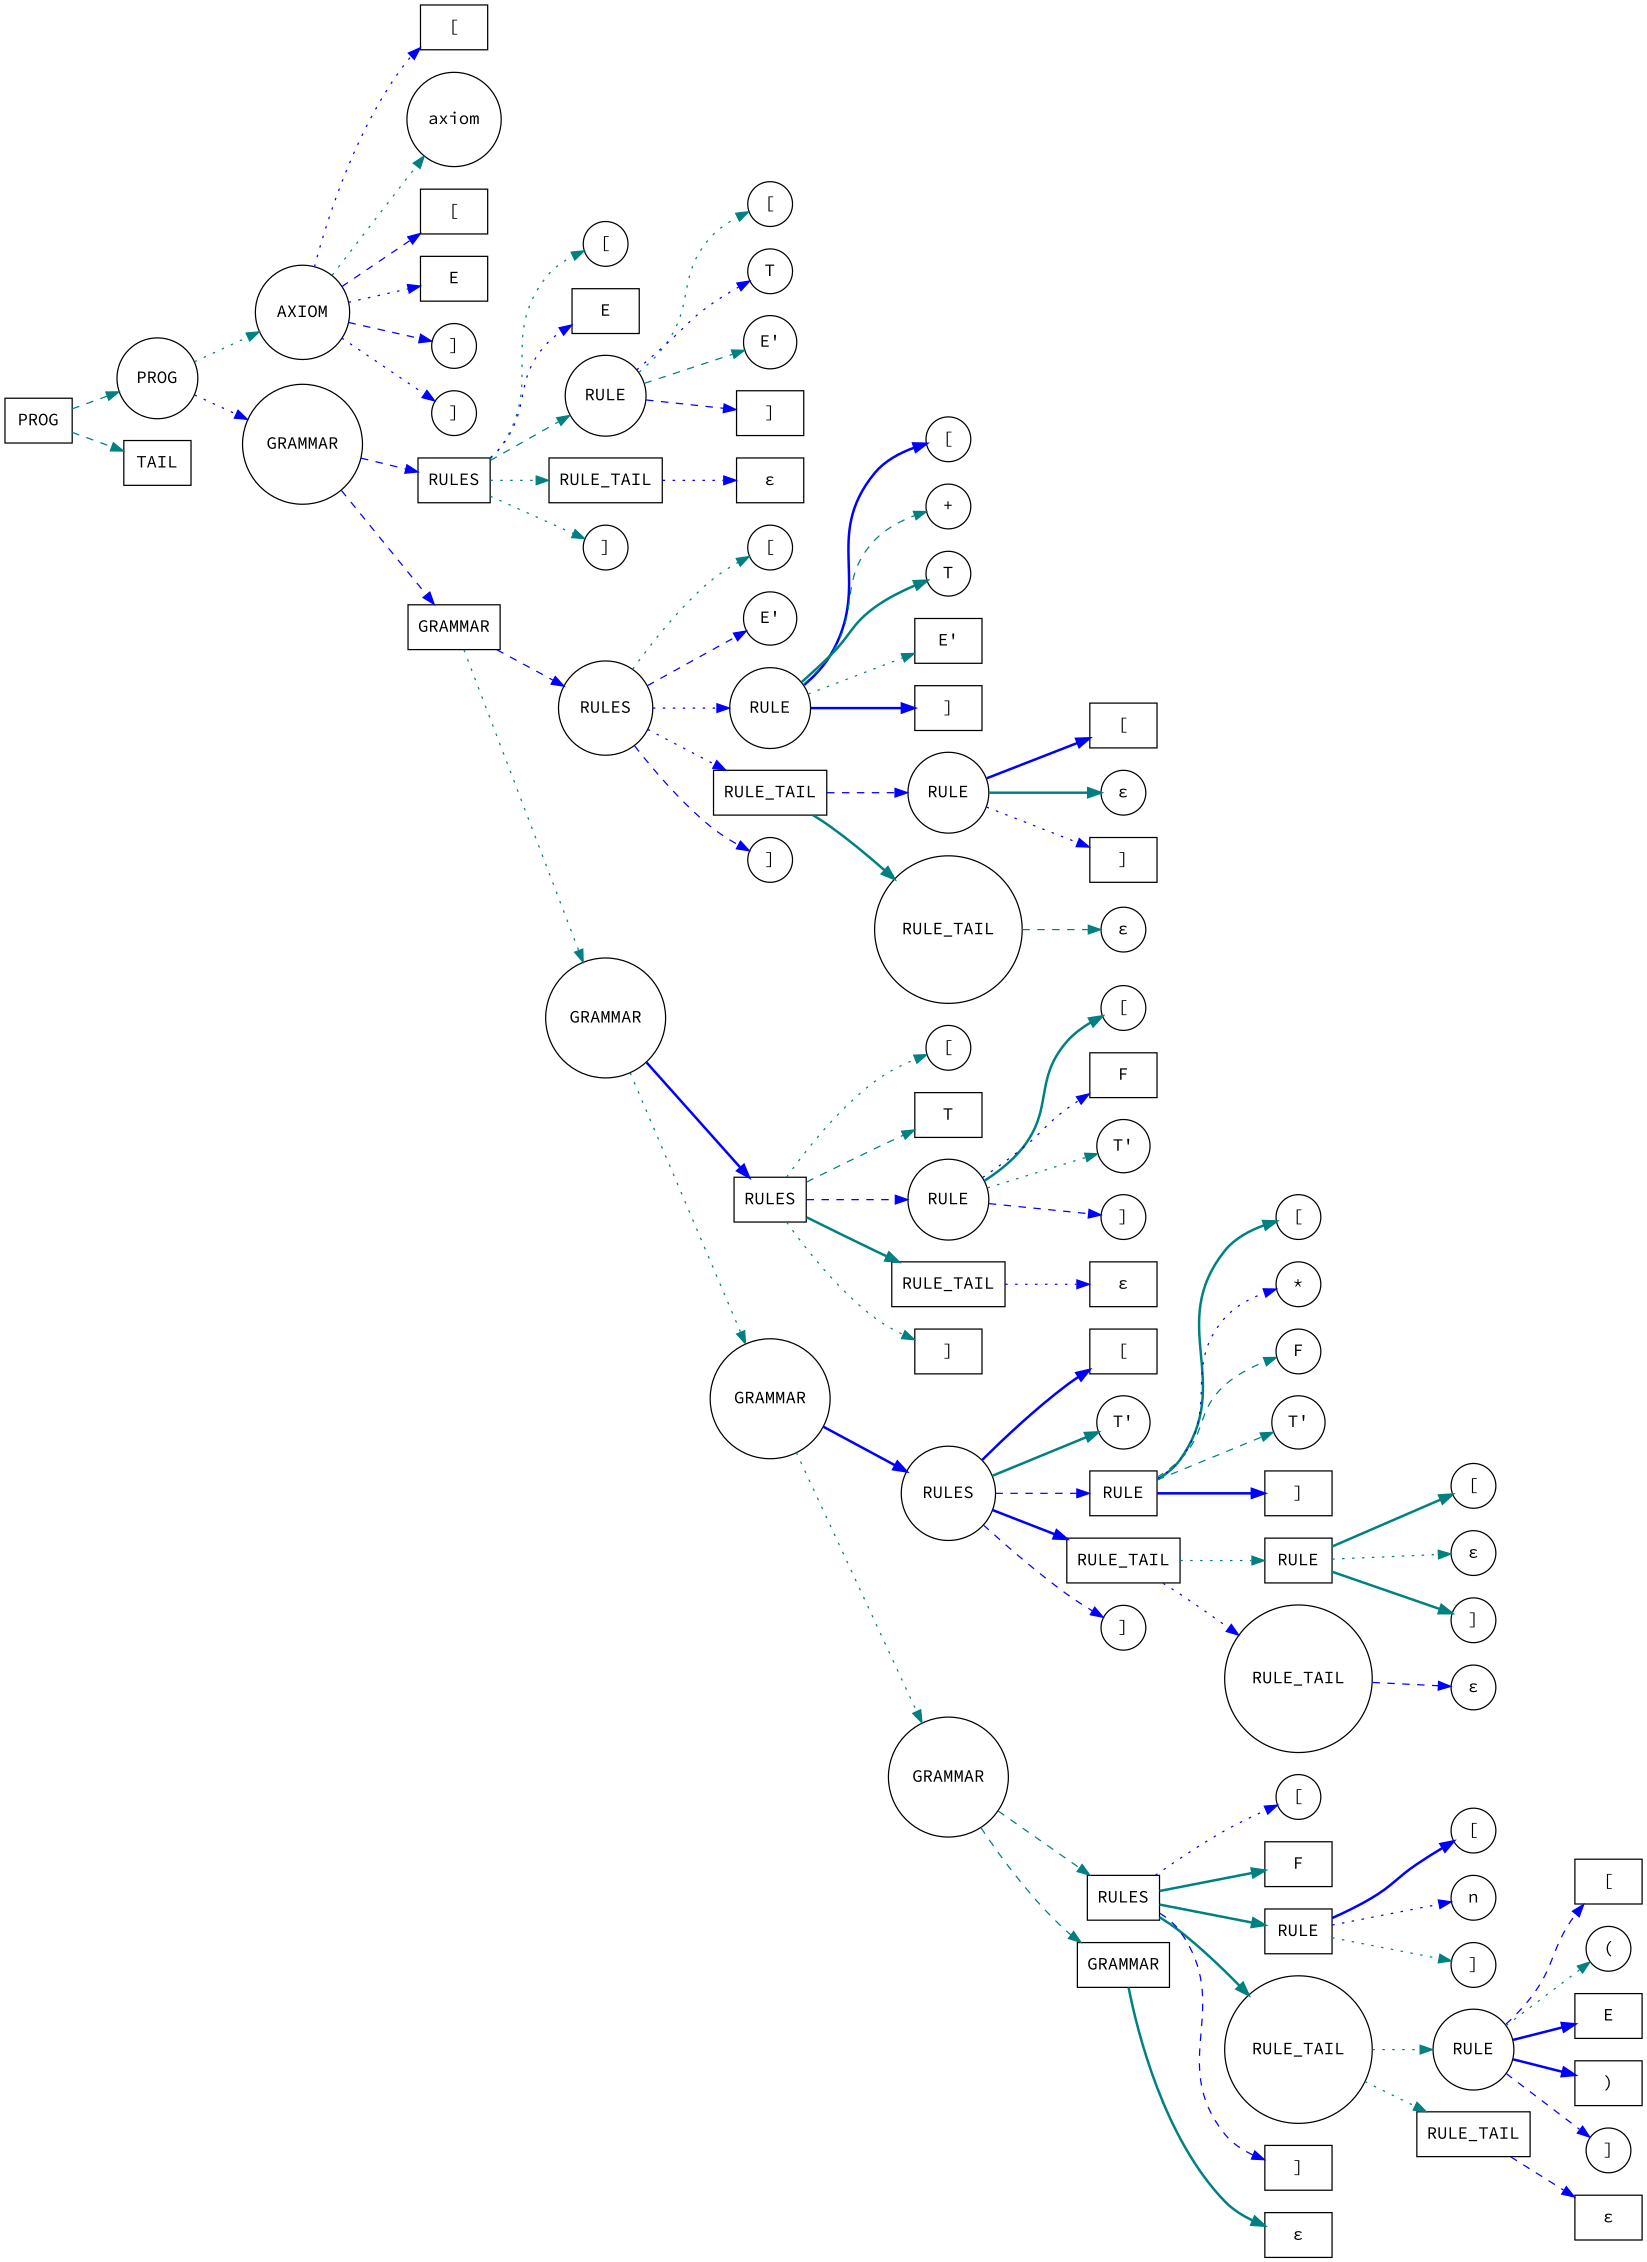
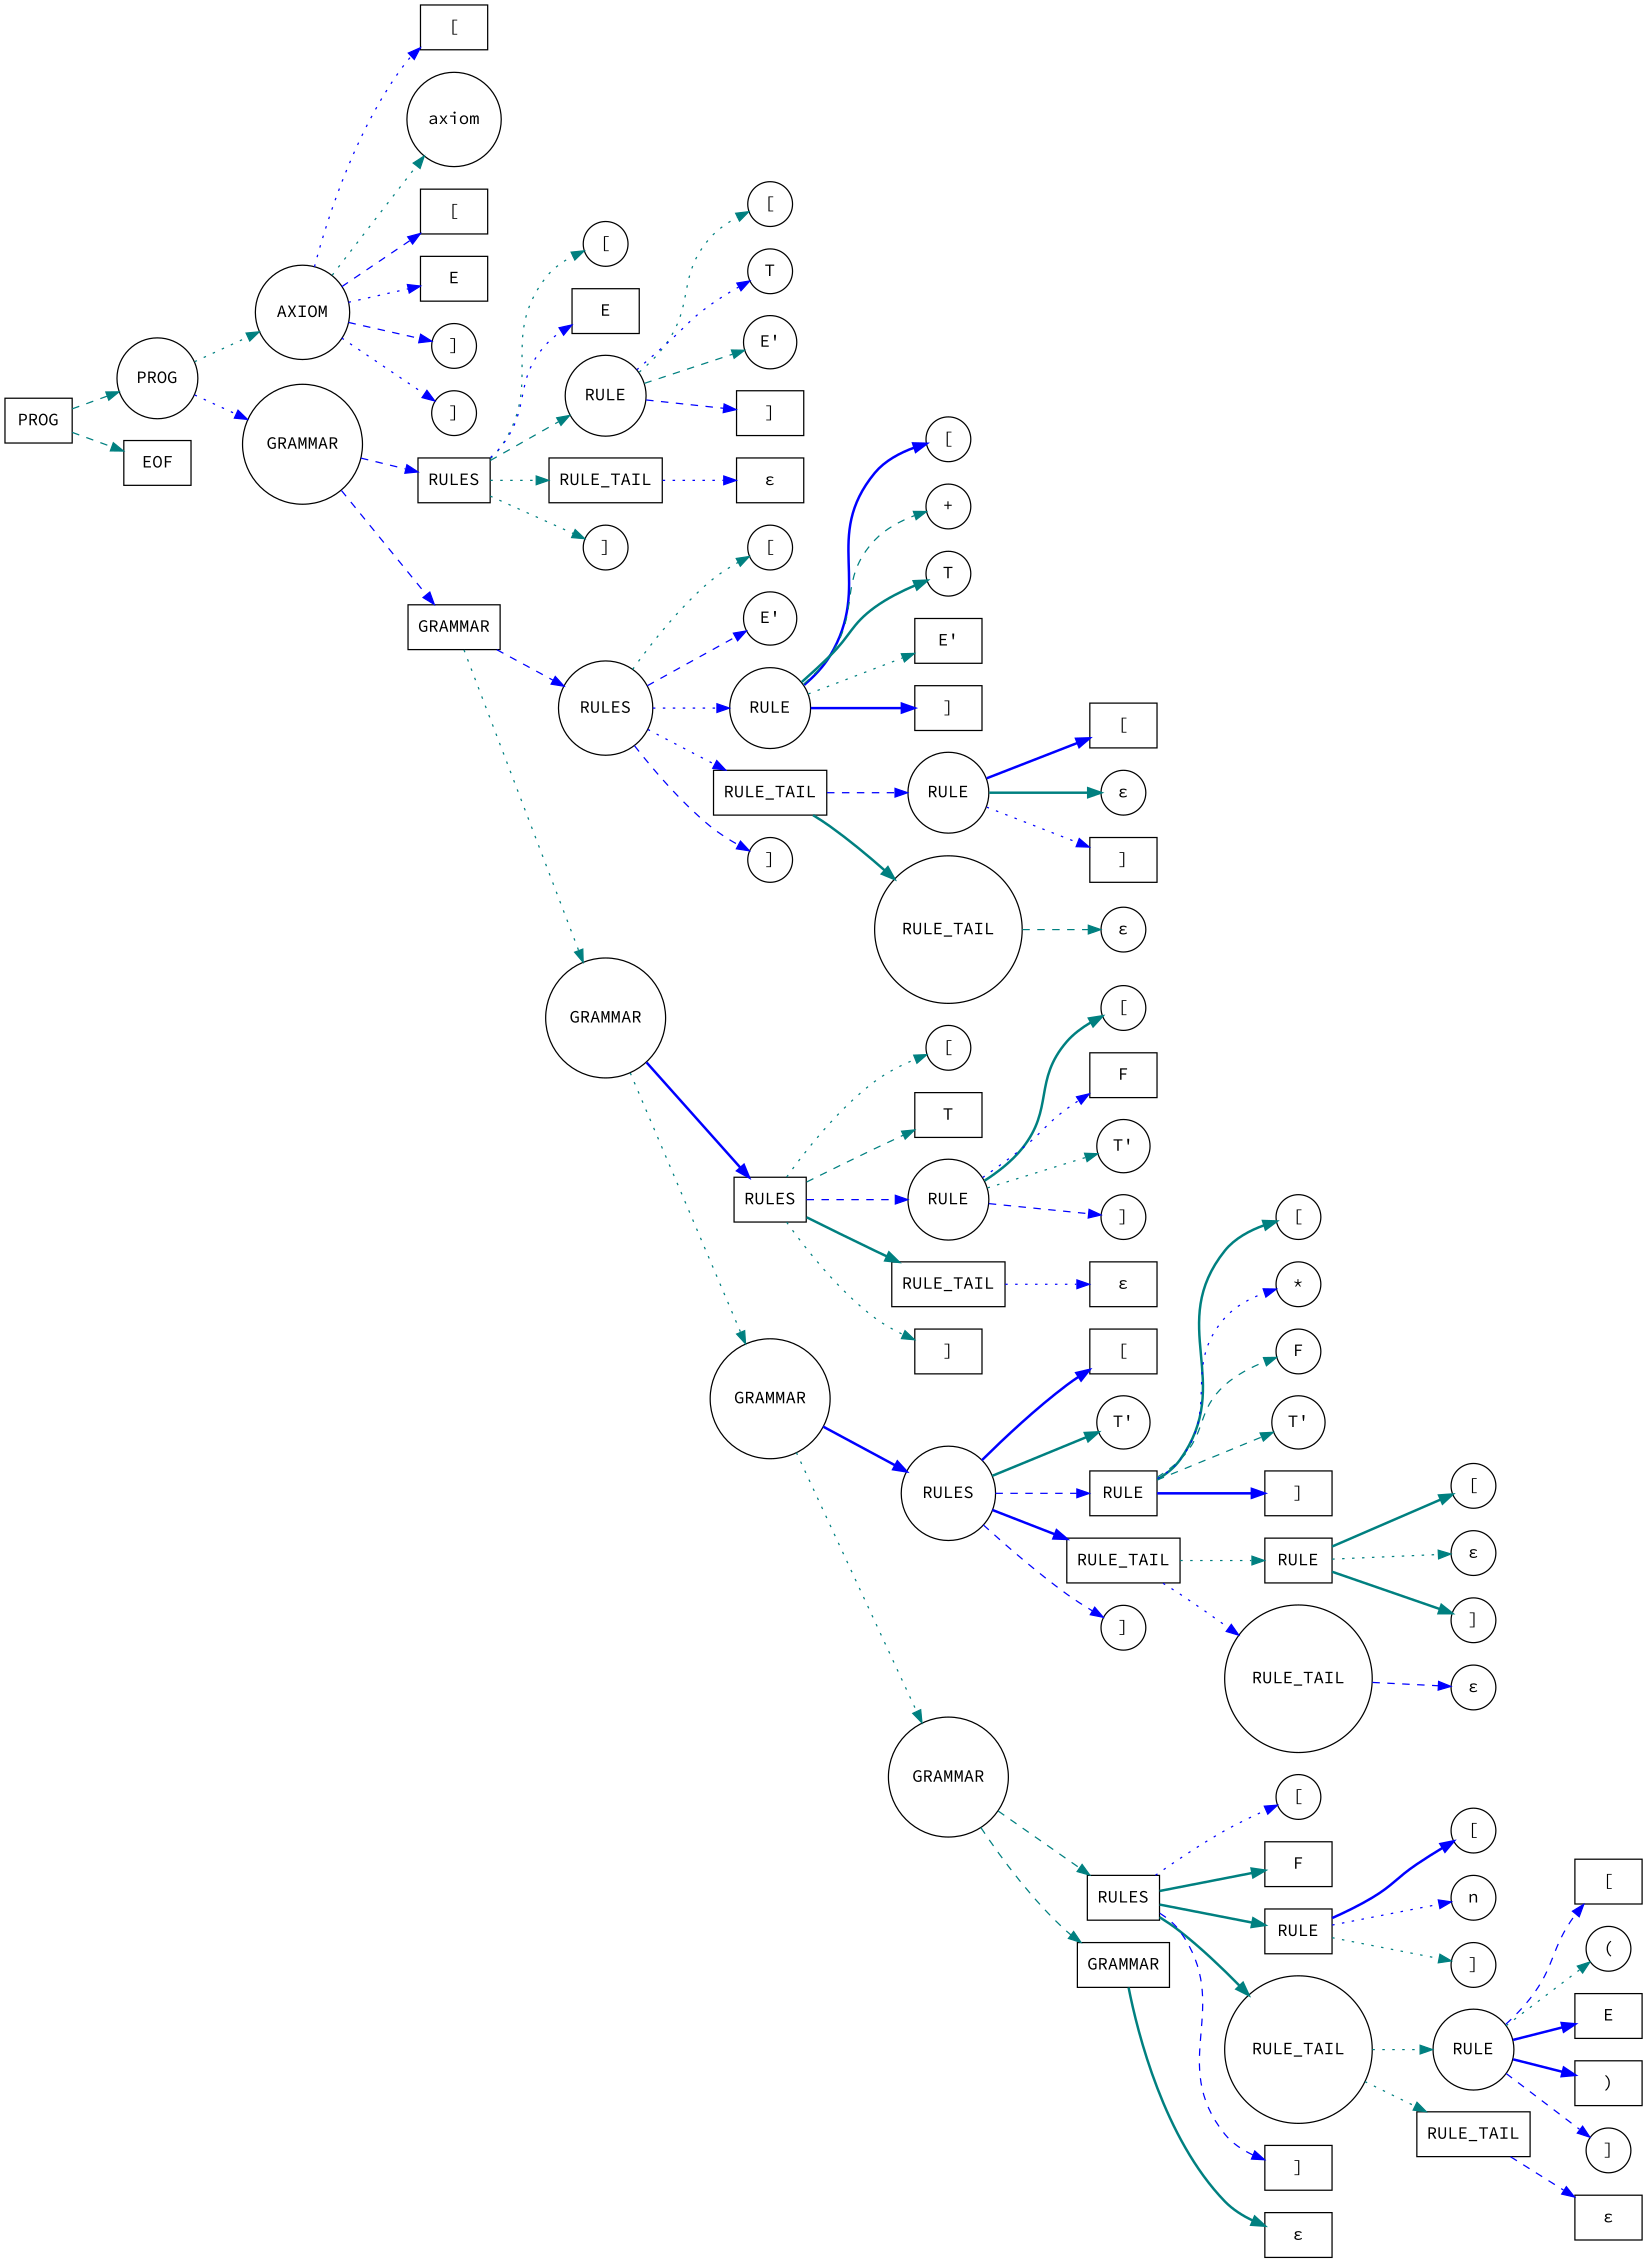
(157, 463) -> (157, 463)
